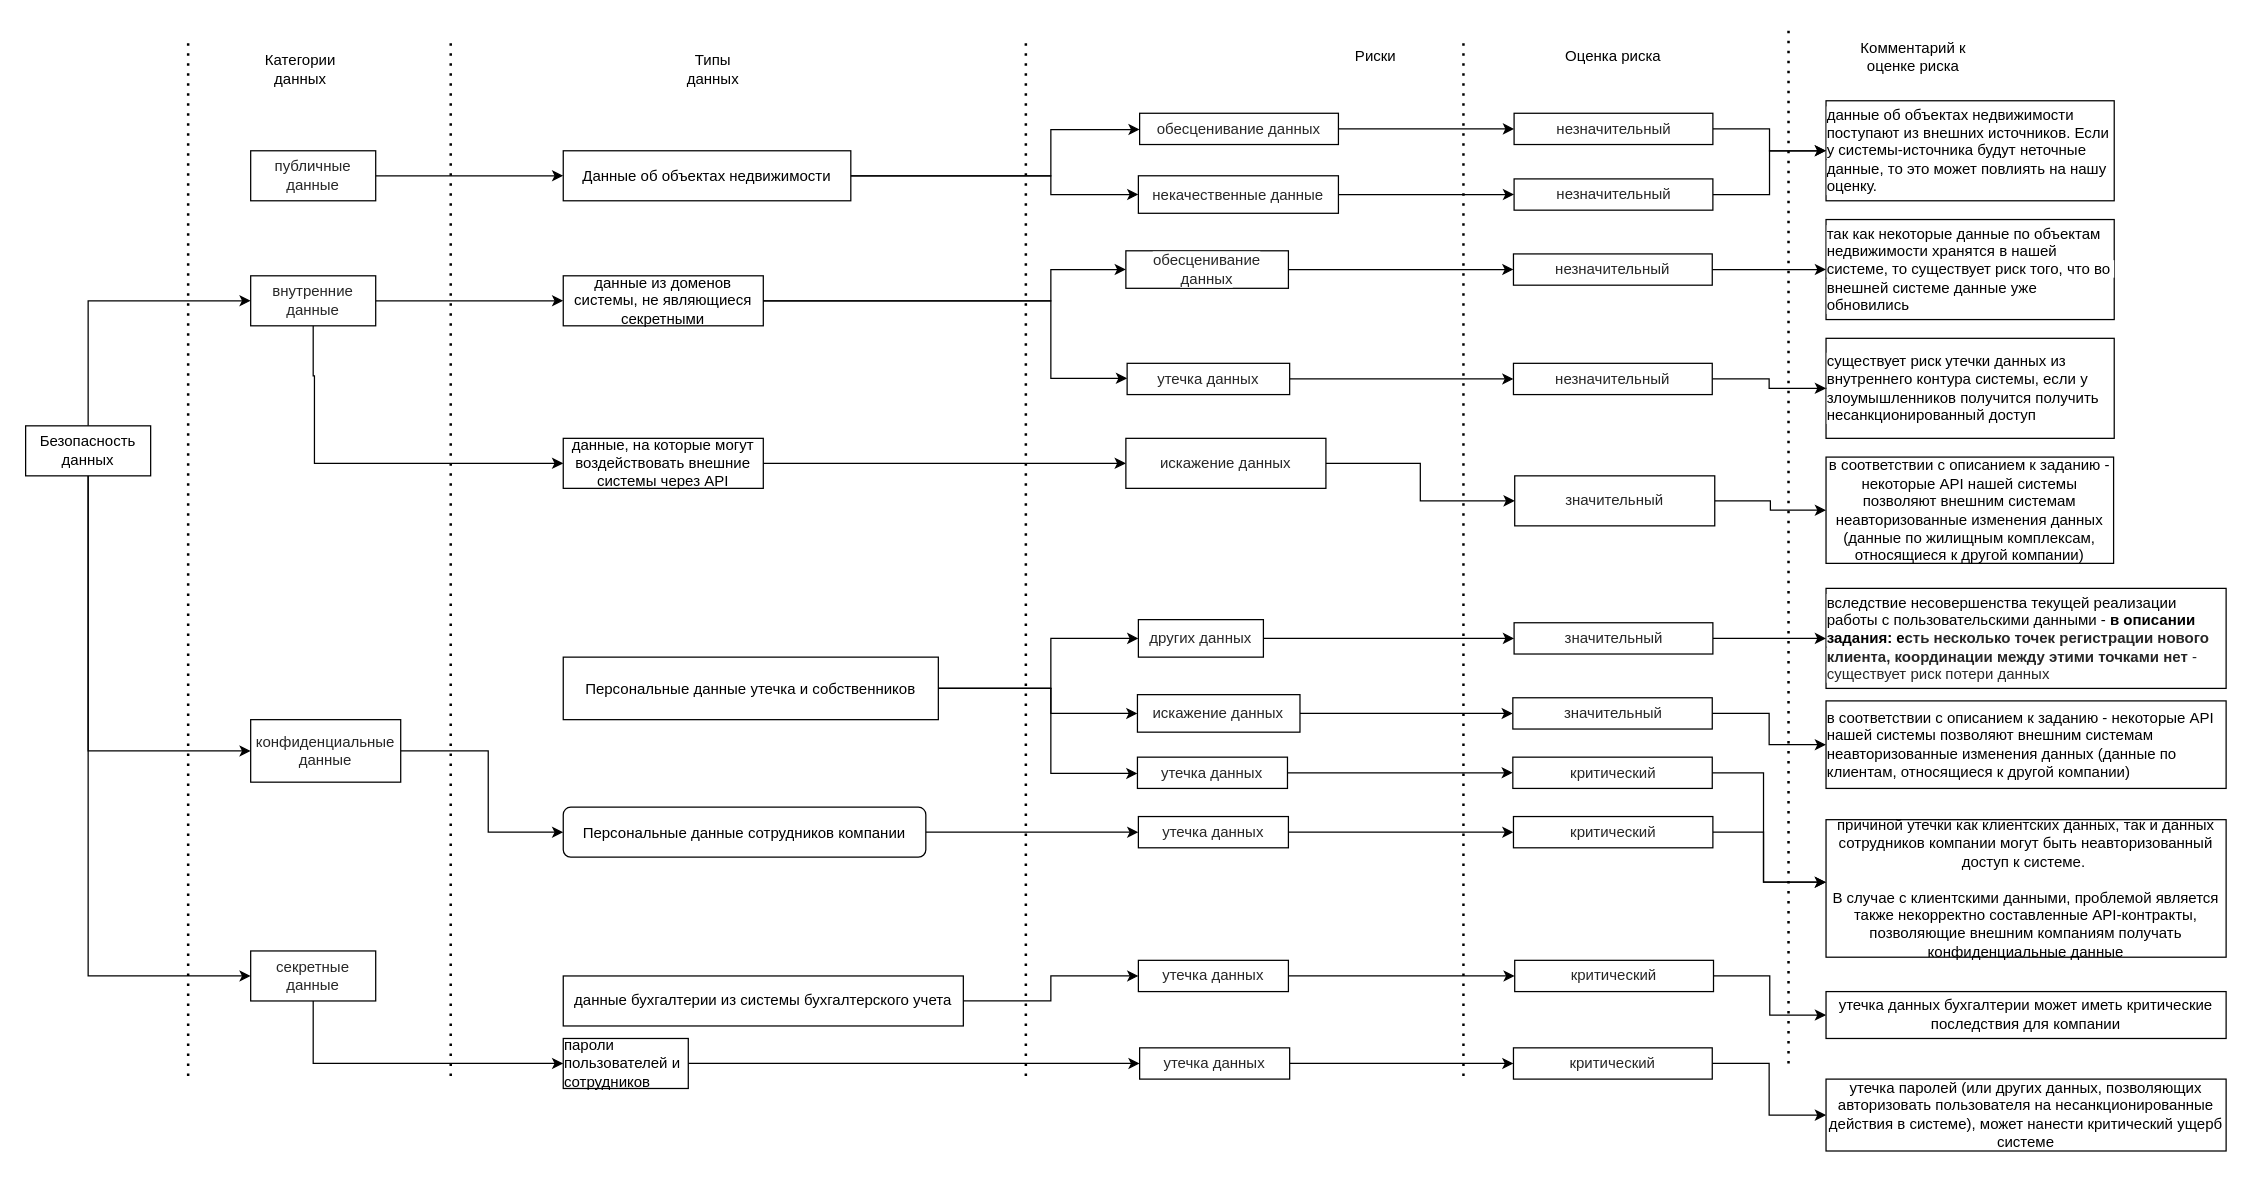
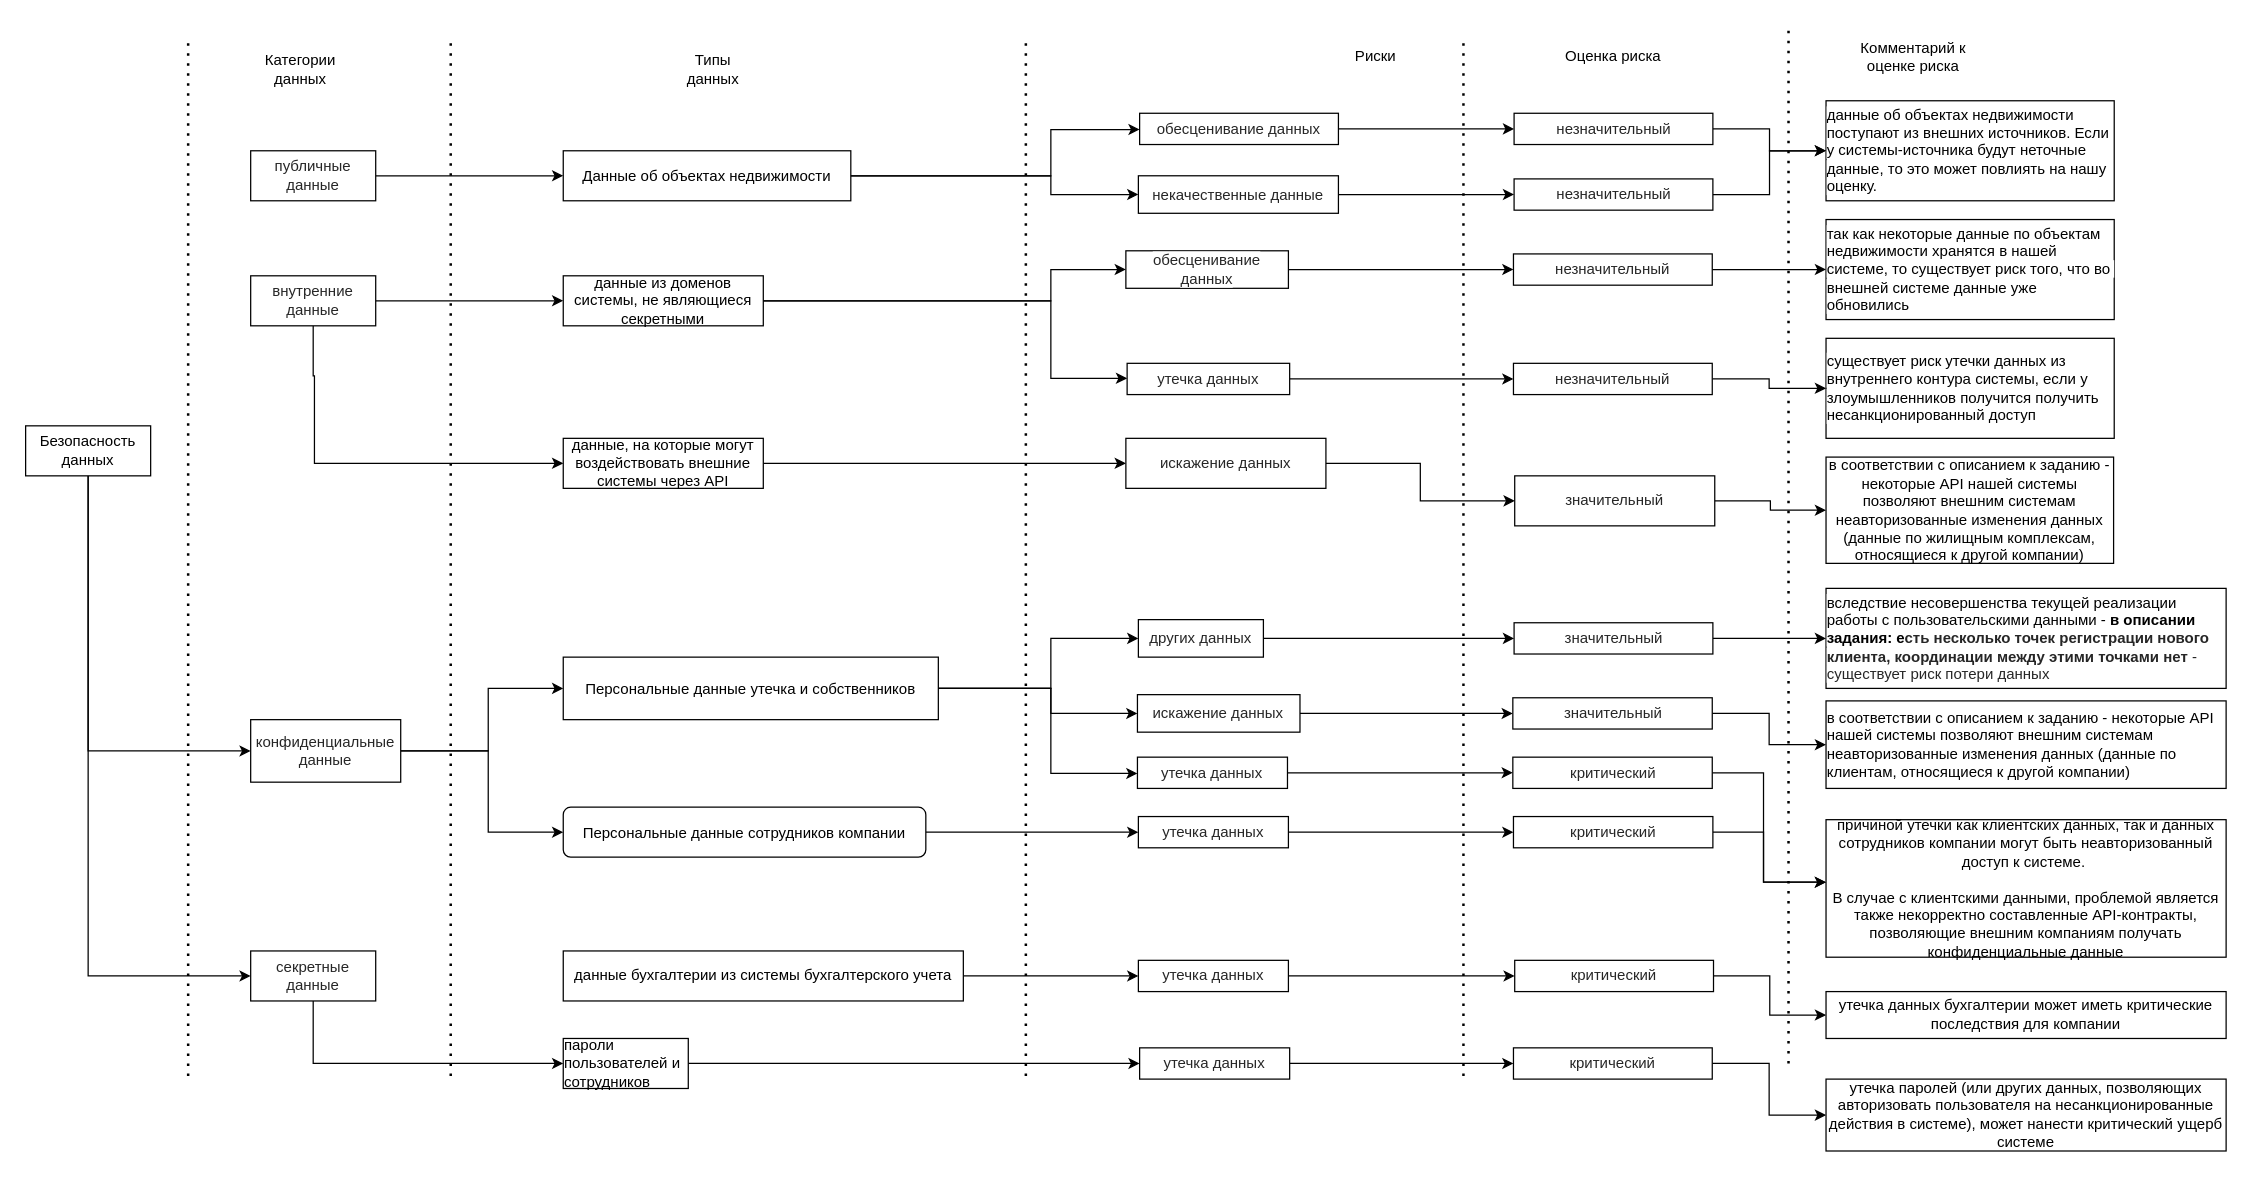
(102, 301) -> none
none -> (492, 688)
(763, 1001) -> (763, 976)
